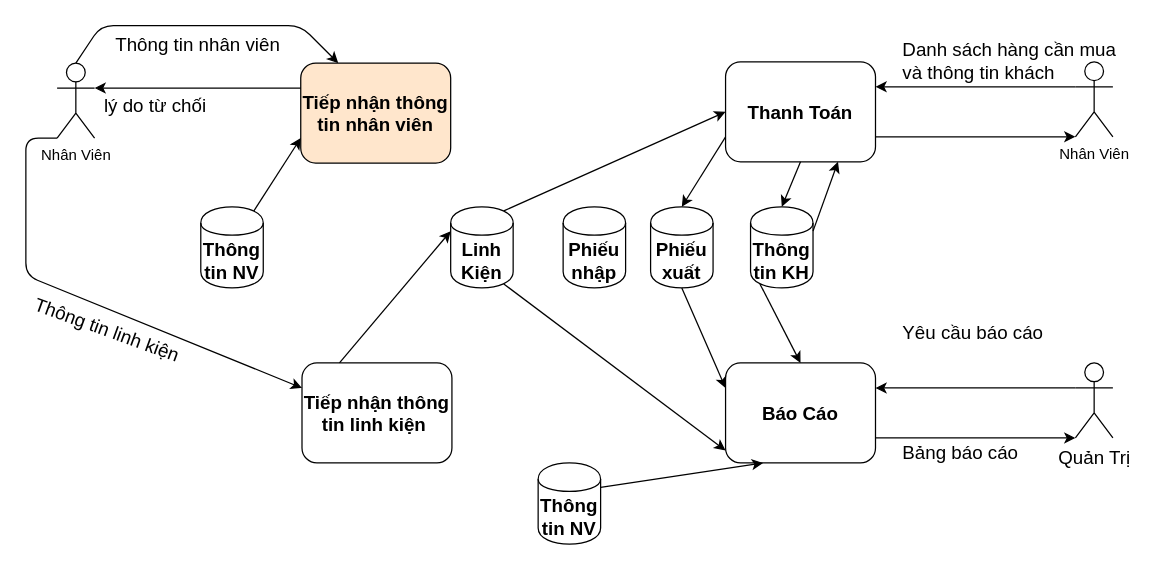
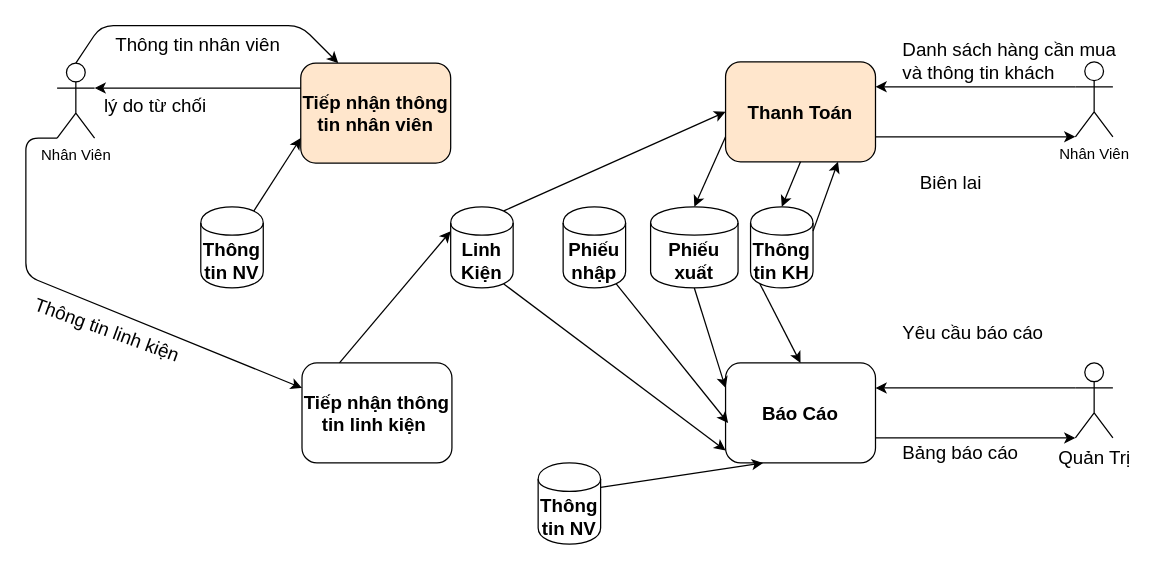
(801, 112) -> (801, 112)
none -> (949, 181)
(682, 248) -> (694, 248)
none -> (670, 350)
